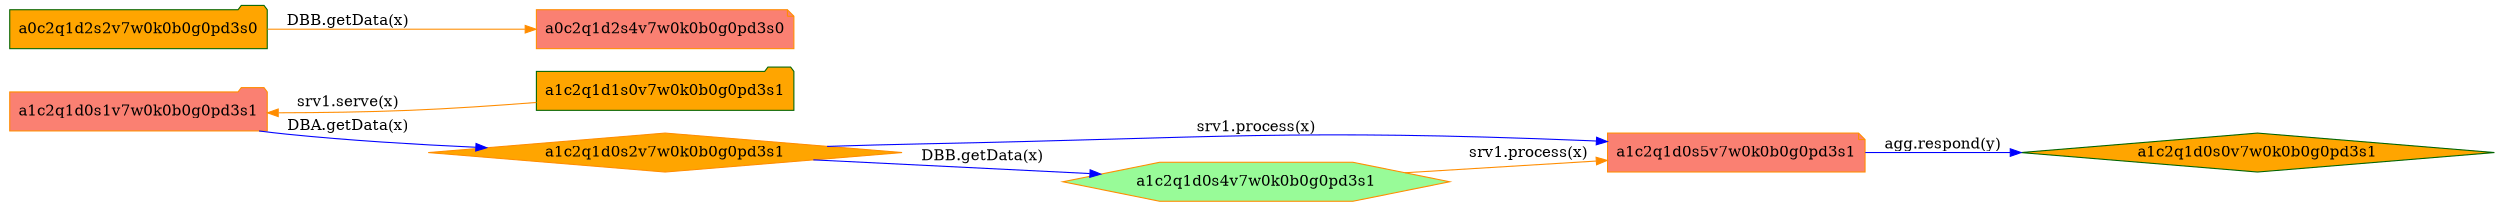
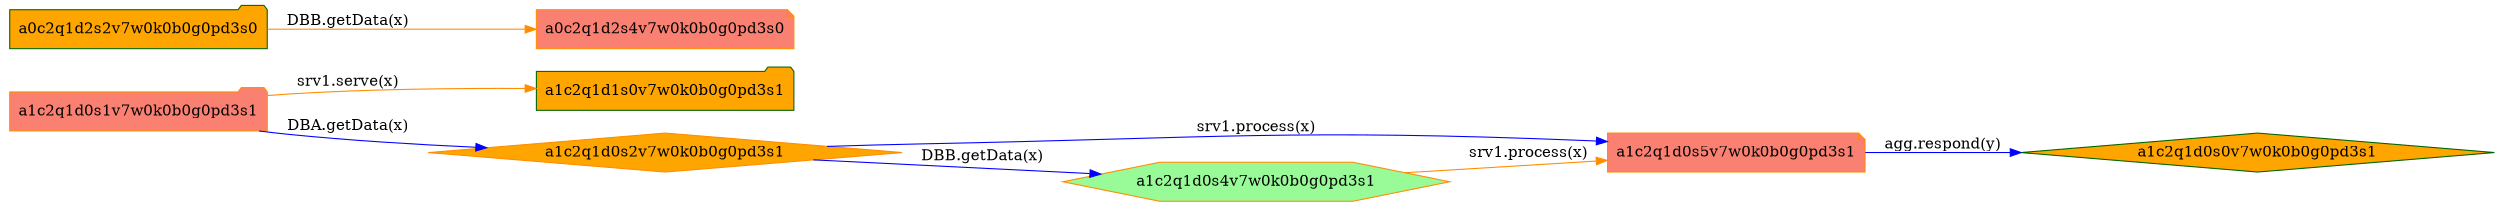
(408, 110) -> (396, 90)
